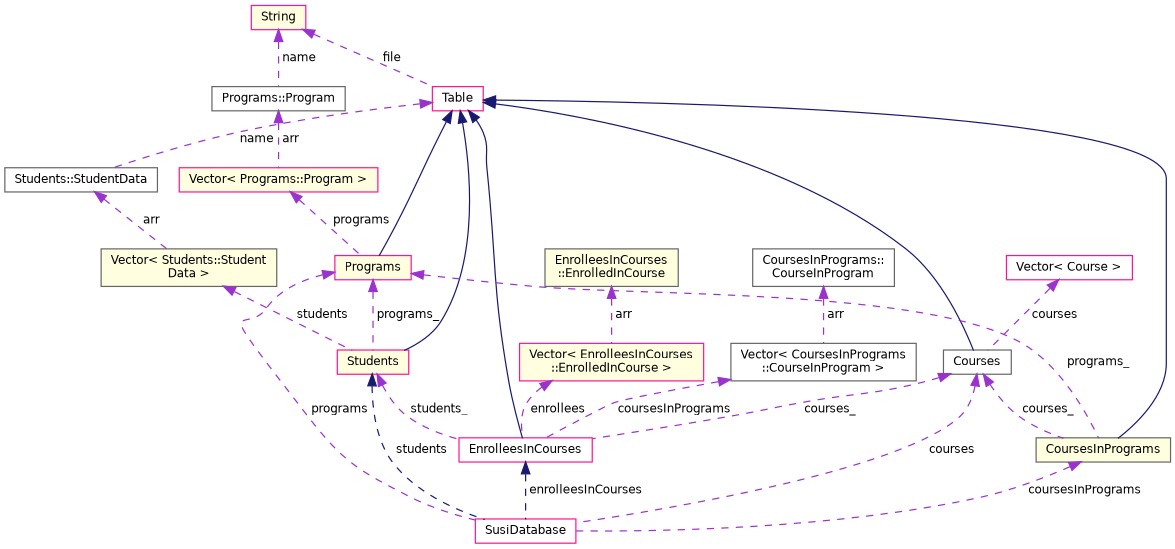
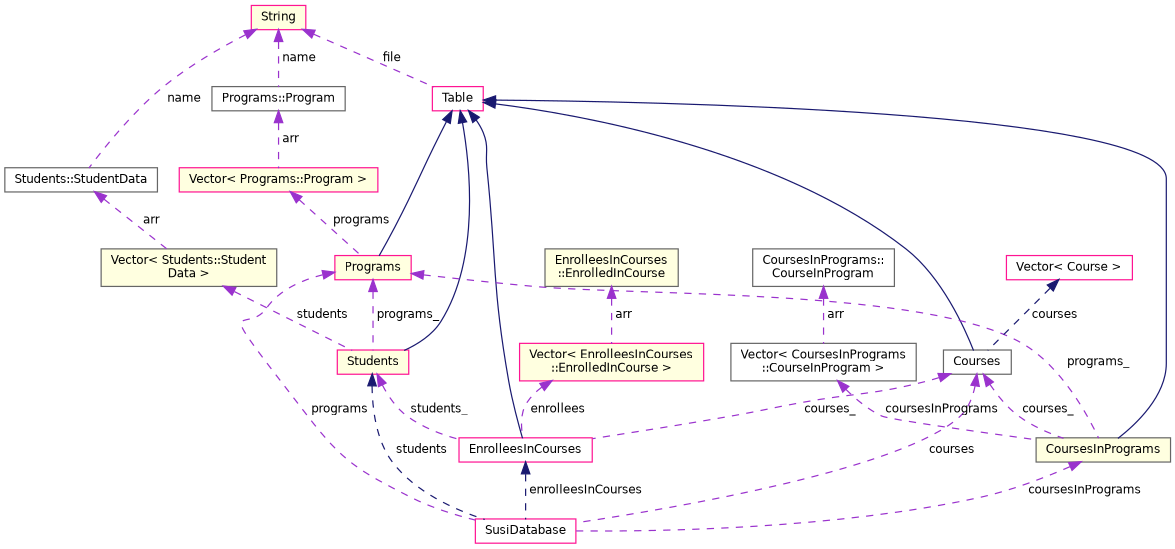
(264, 127) -> (158, 91)
(1019, 319) -> (1019, 319)
(628, 399) -> (931, 425)
